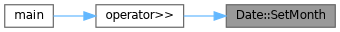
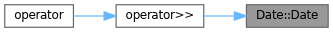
(29, 16) -> (39, 16)
(281, 16) -> (287, 16)
